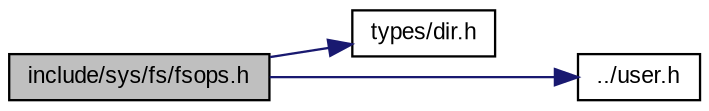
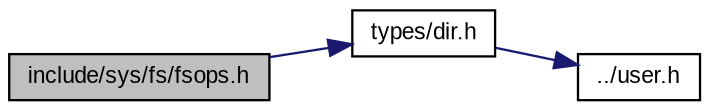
(412, 77) -> (525, 54)
